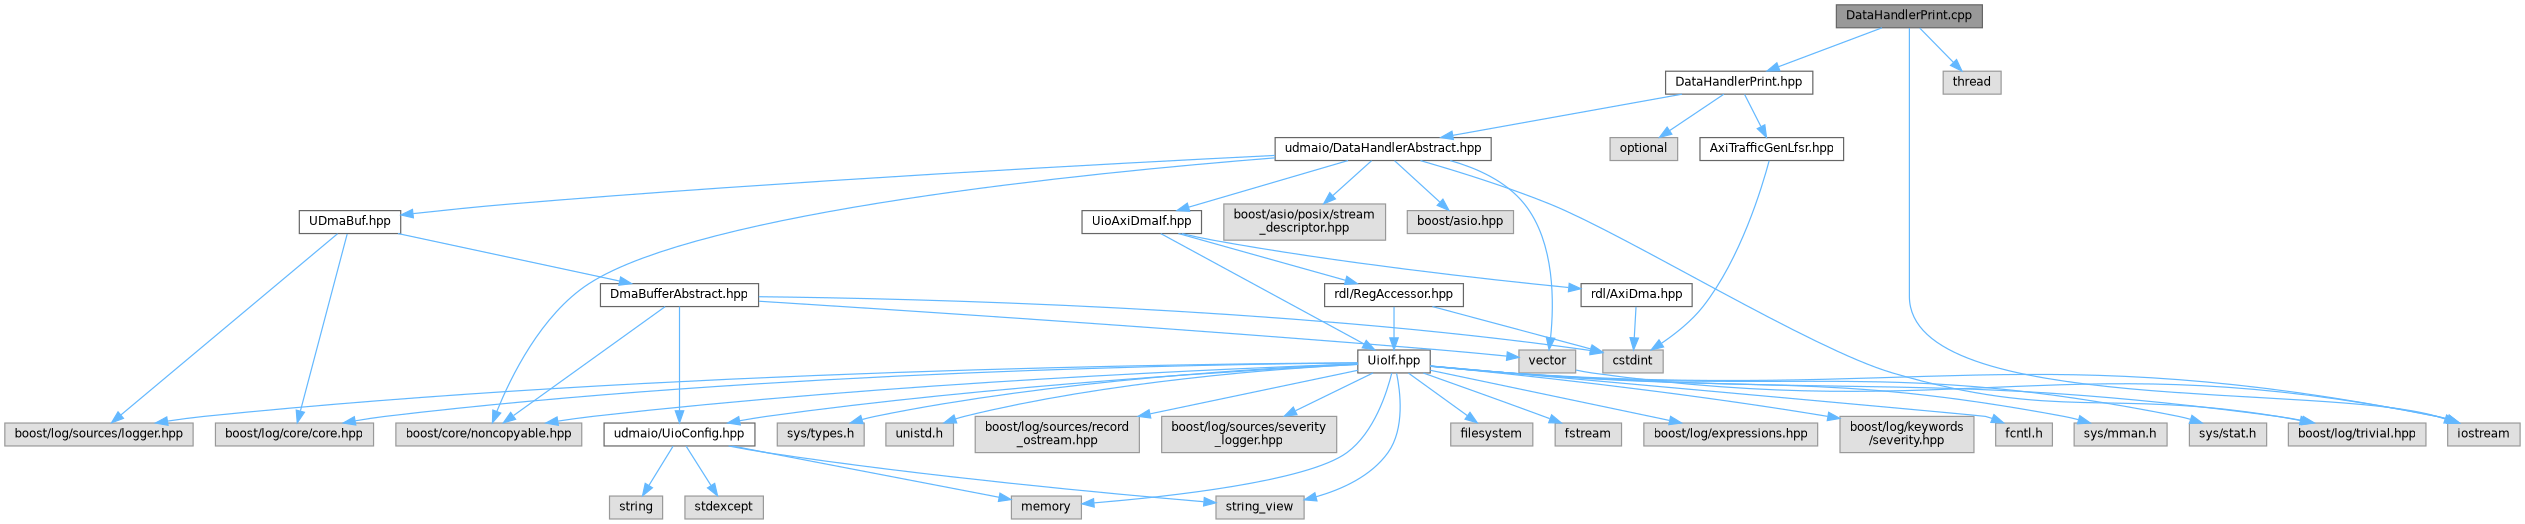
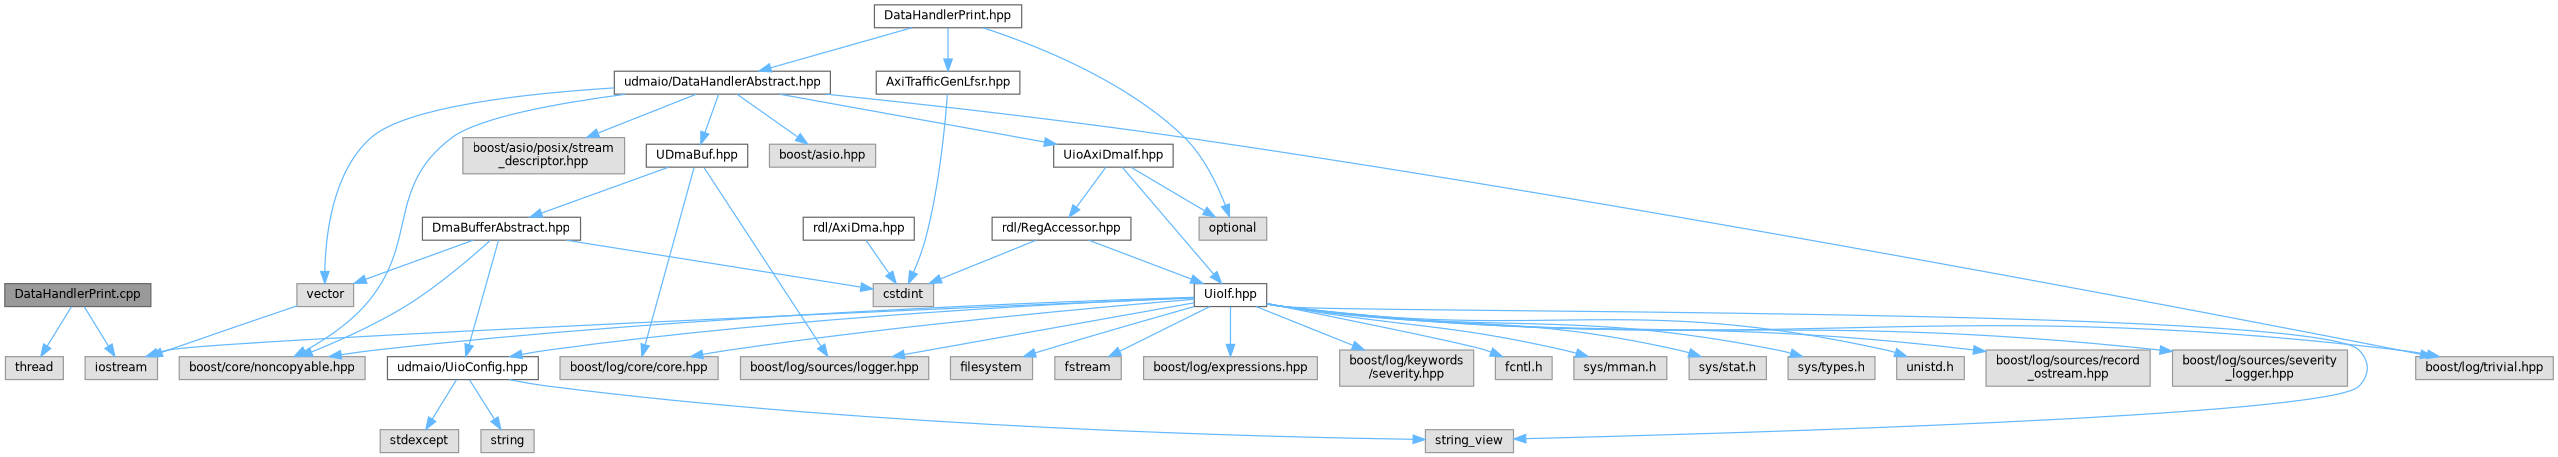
(1830, 47) -> none
(1375, 265) -> (1168, 189)
(1046, 508) -> none
